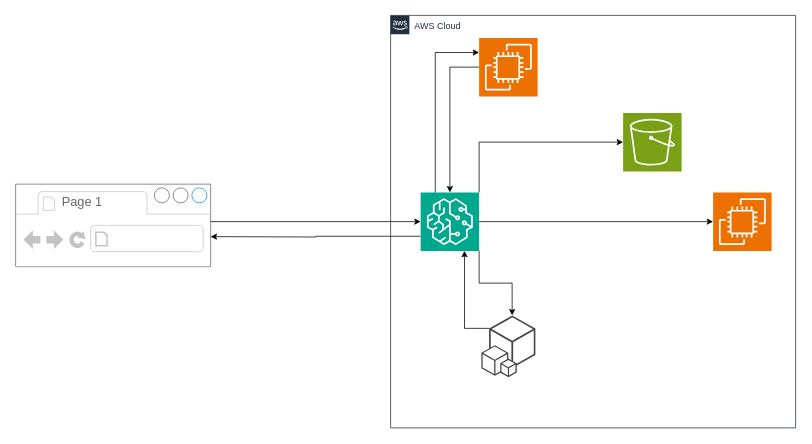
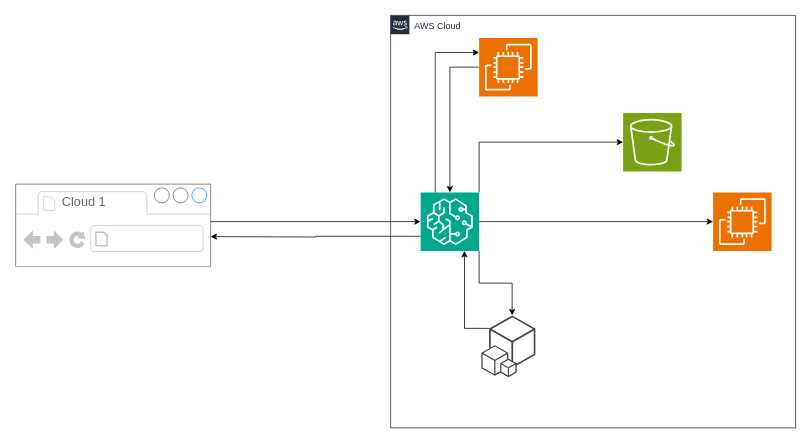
(82, 203) -> (84, 203)
